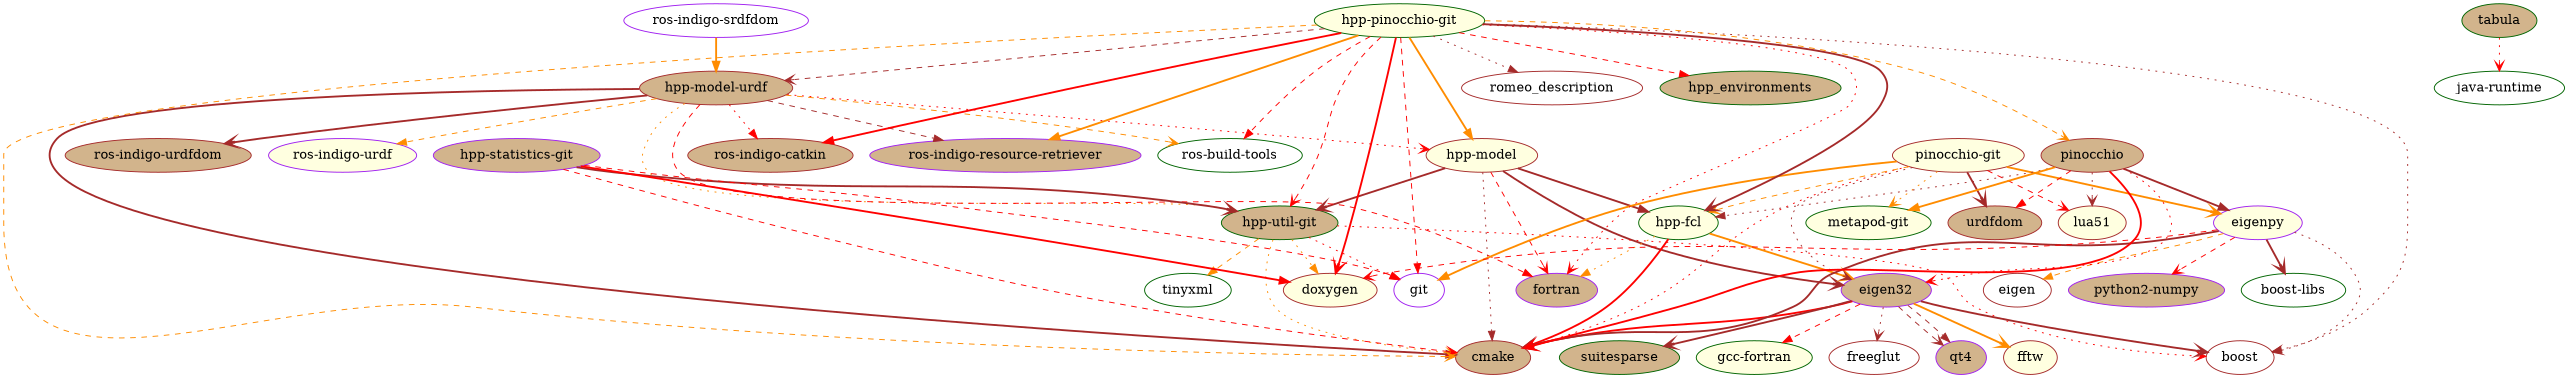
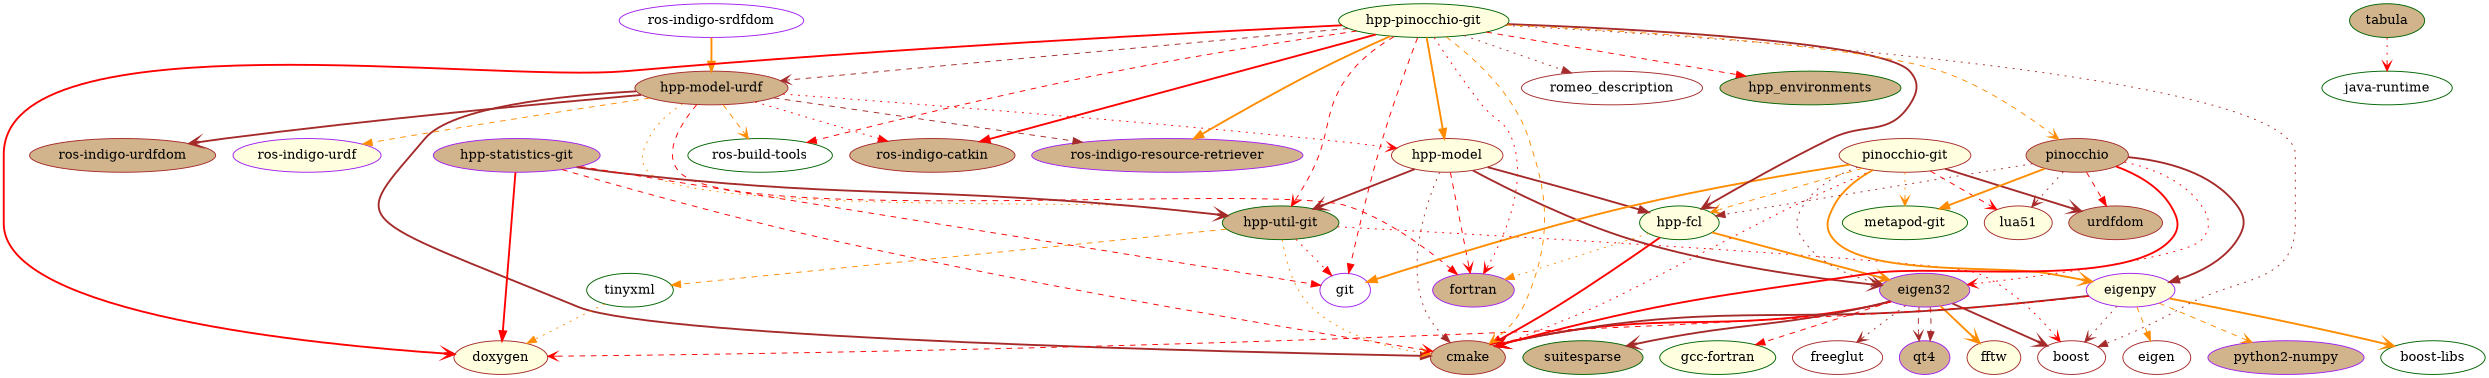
(1299, 248) -> (570, 322)
(2273, 252) -> (2277, 320)
(2208, 253) -> (2201, 321)
(1693, 324) -> (1698, 322)
